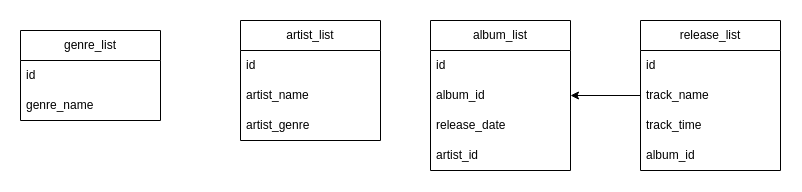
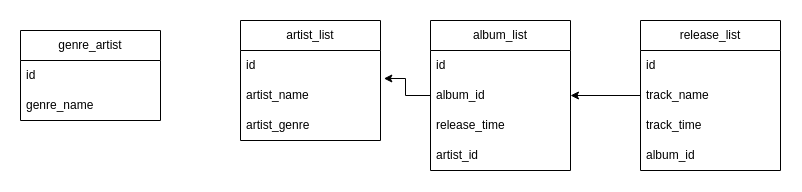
(91, 46) -> (91, 46)
none -> (406, 92)
(475, 126) -> (474, 126)
